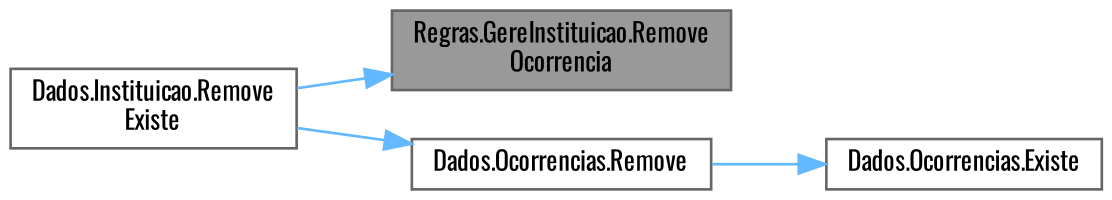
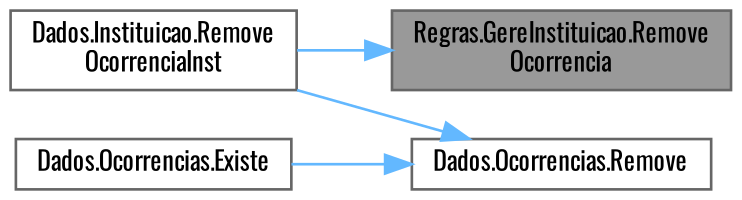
(154, 109) -> (154, 50)
(755, 164) -> (338, 164)
